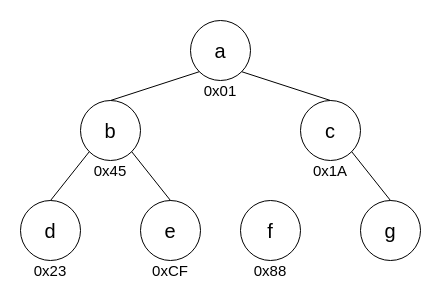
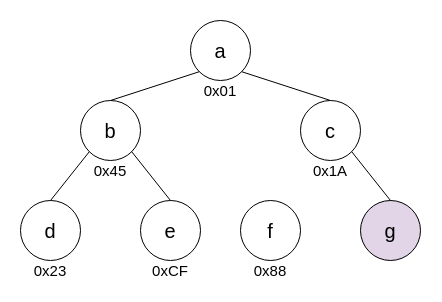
(391, 231) -> (391, 231)
